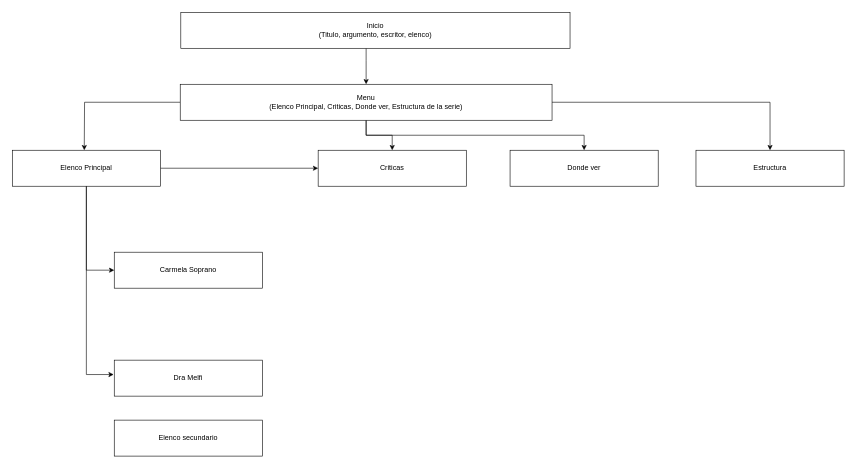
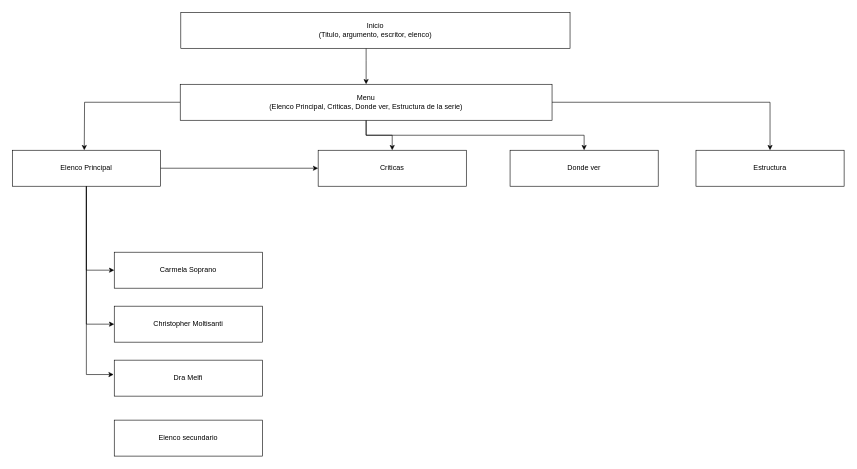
none -> (108, 324)
none -> (188, 324)
